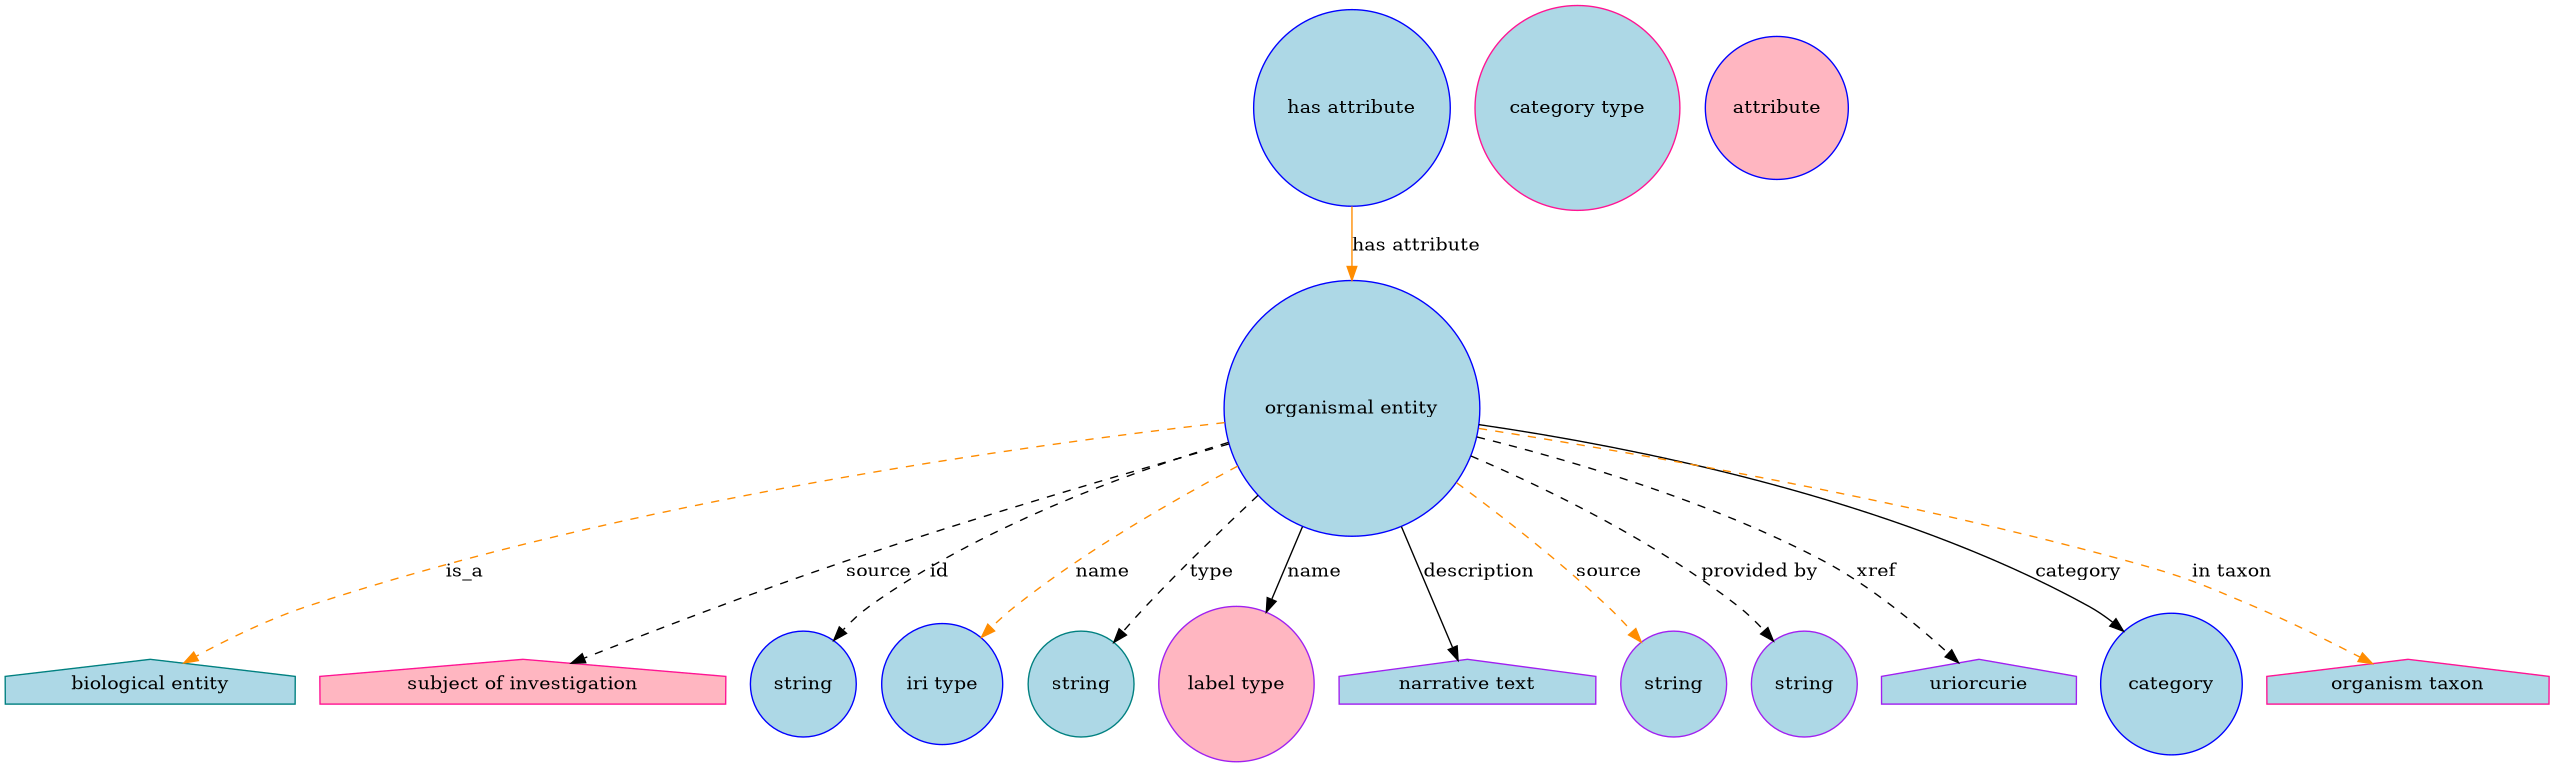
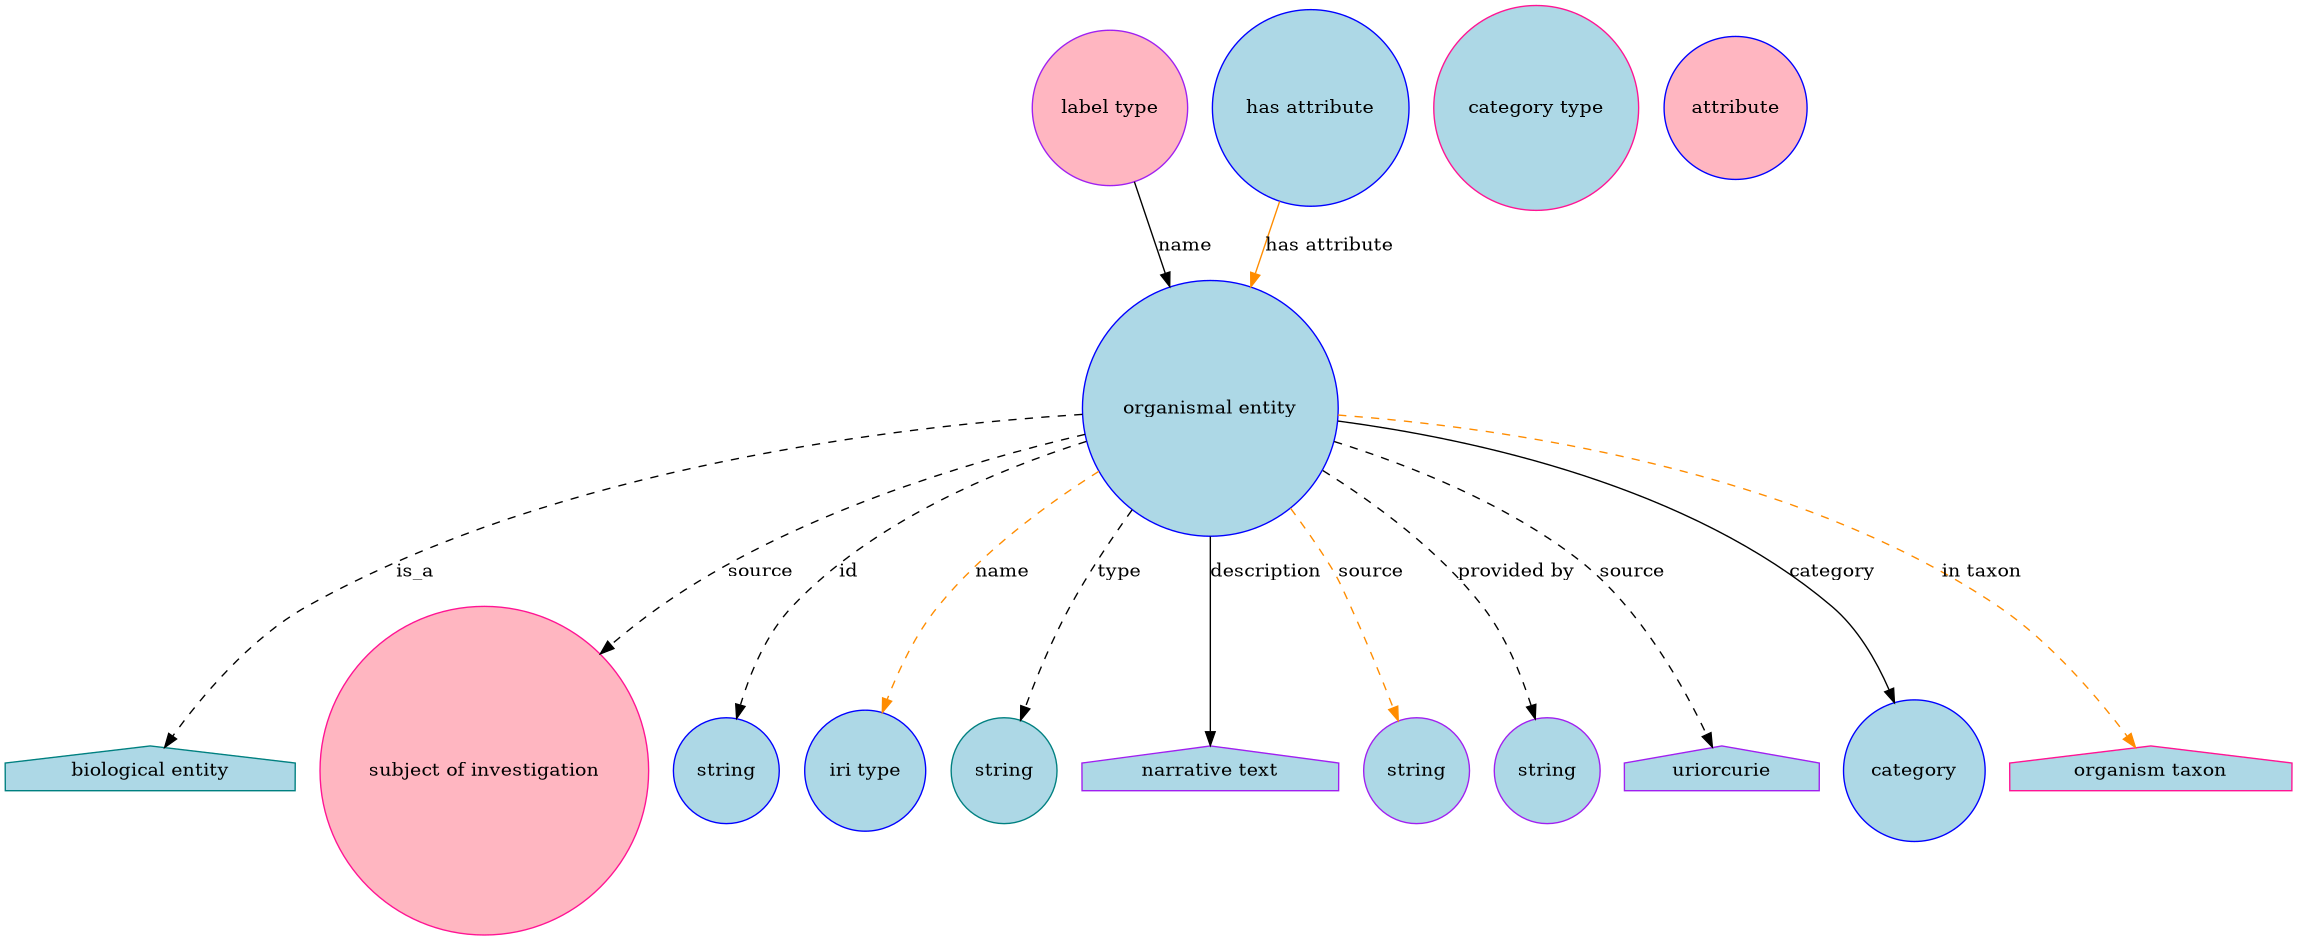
(702, 504) -> (593, 493)
(1287, 563) -> (1150, 227)
(1876, 571) -> (1632, 571)
(523, 684) -> (484, 771)
